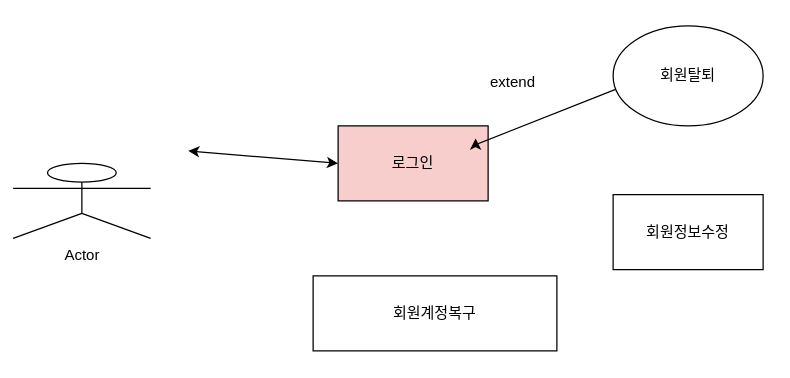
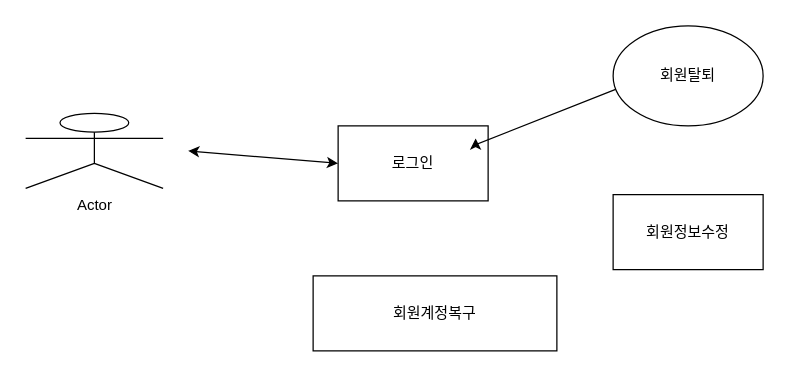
(513, 82) -> none
(413, 163) -> (413, 163)
(82, 201) -> (94, 151)
